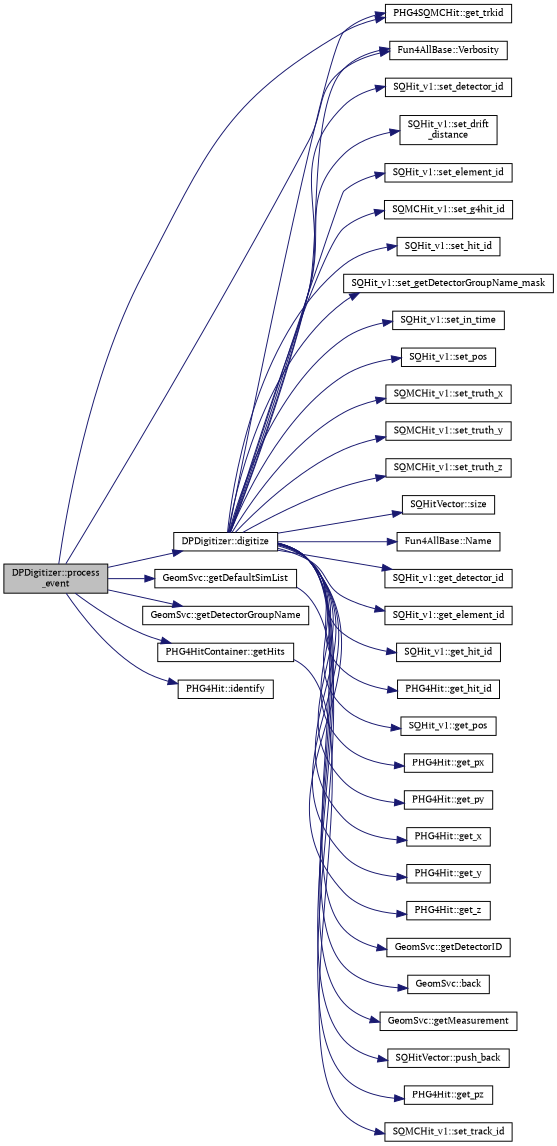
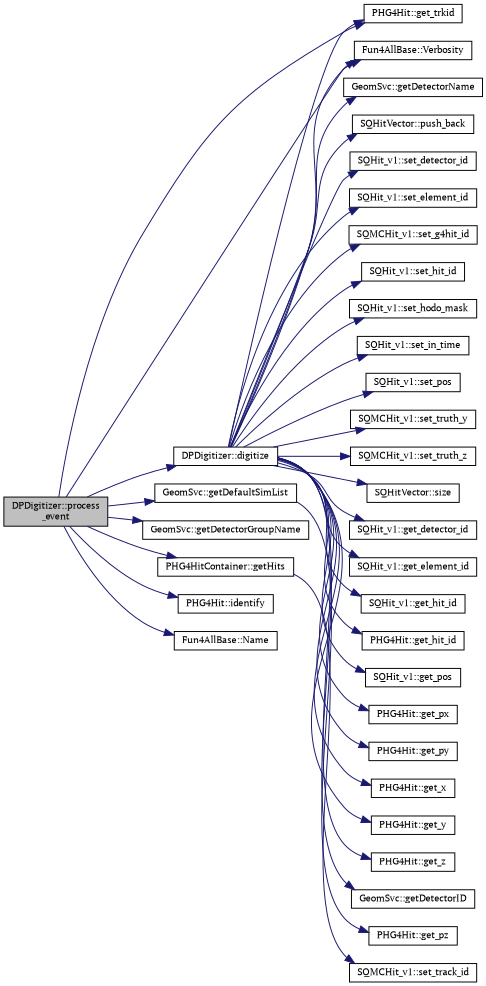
(449, 14) -> (413, 14)
(449, 130) -> none
(449, 283) -> (413, 309)
(449, 394) -> none
(333, 542) -> (105, 589)
(449, 984) -> (413, 87)
(449, 1021) -> none
